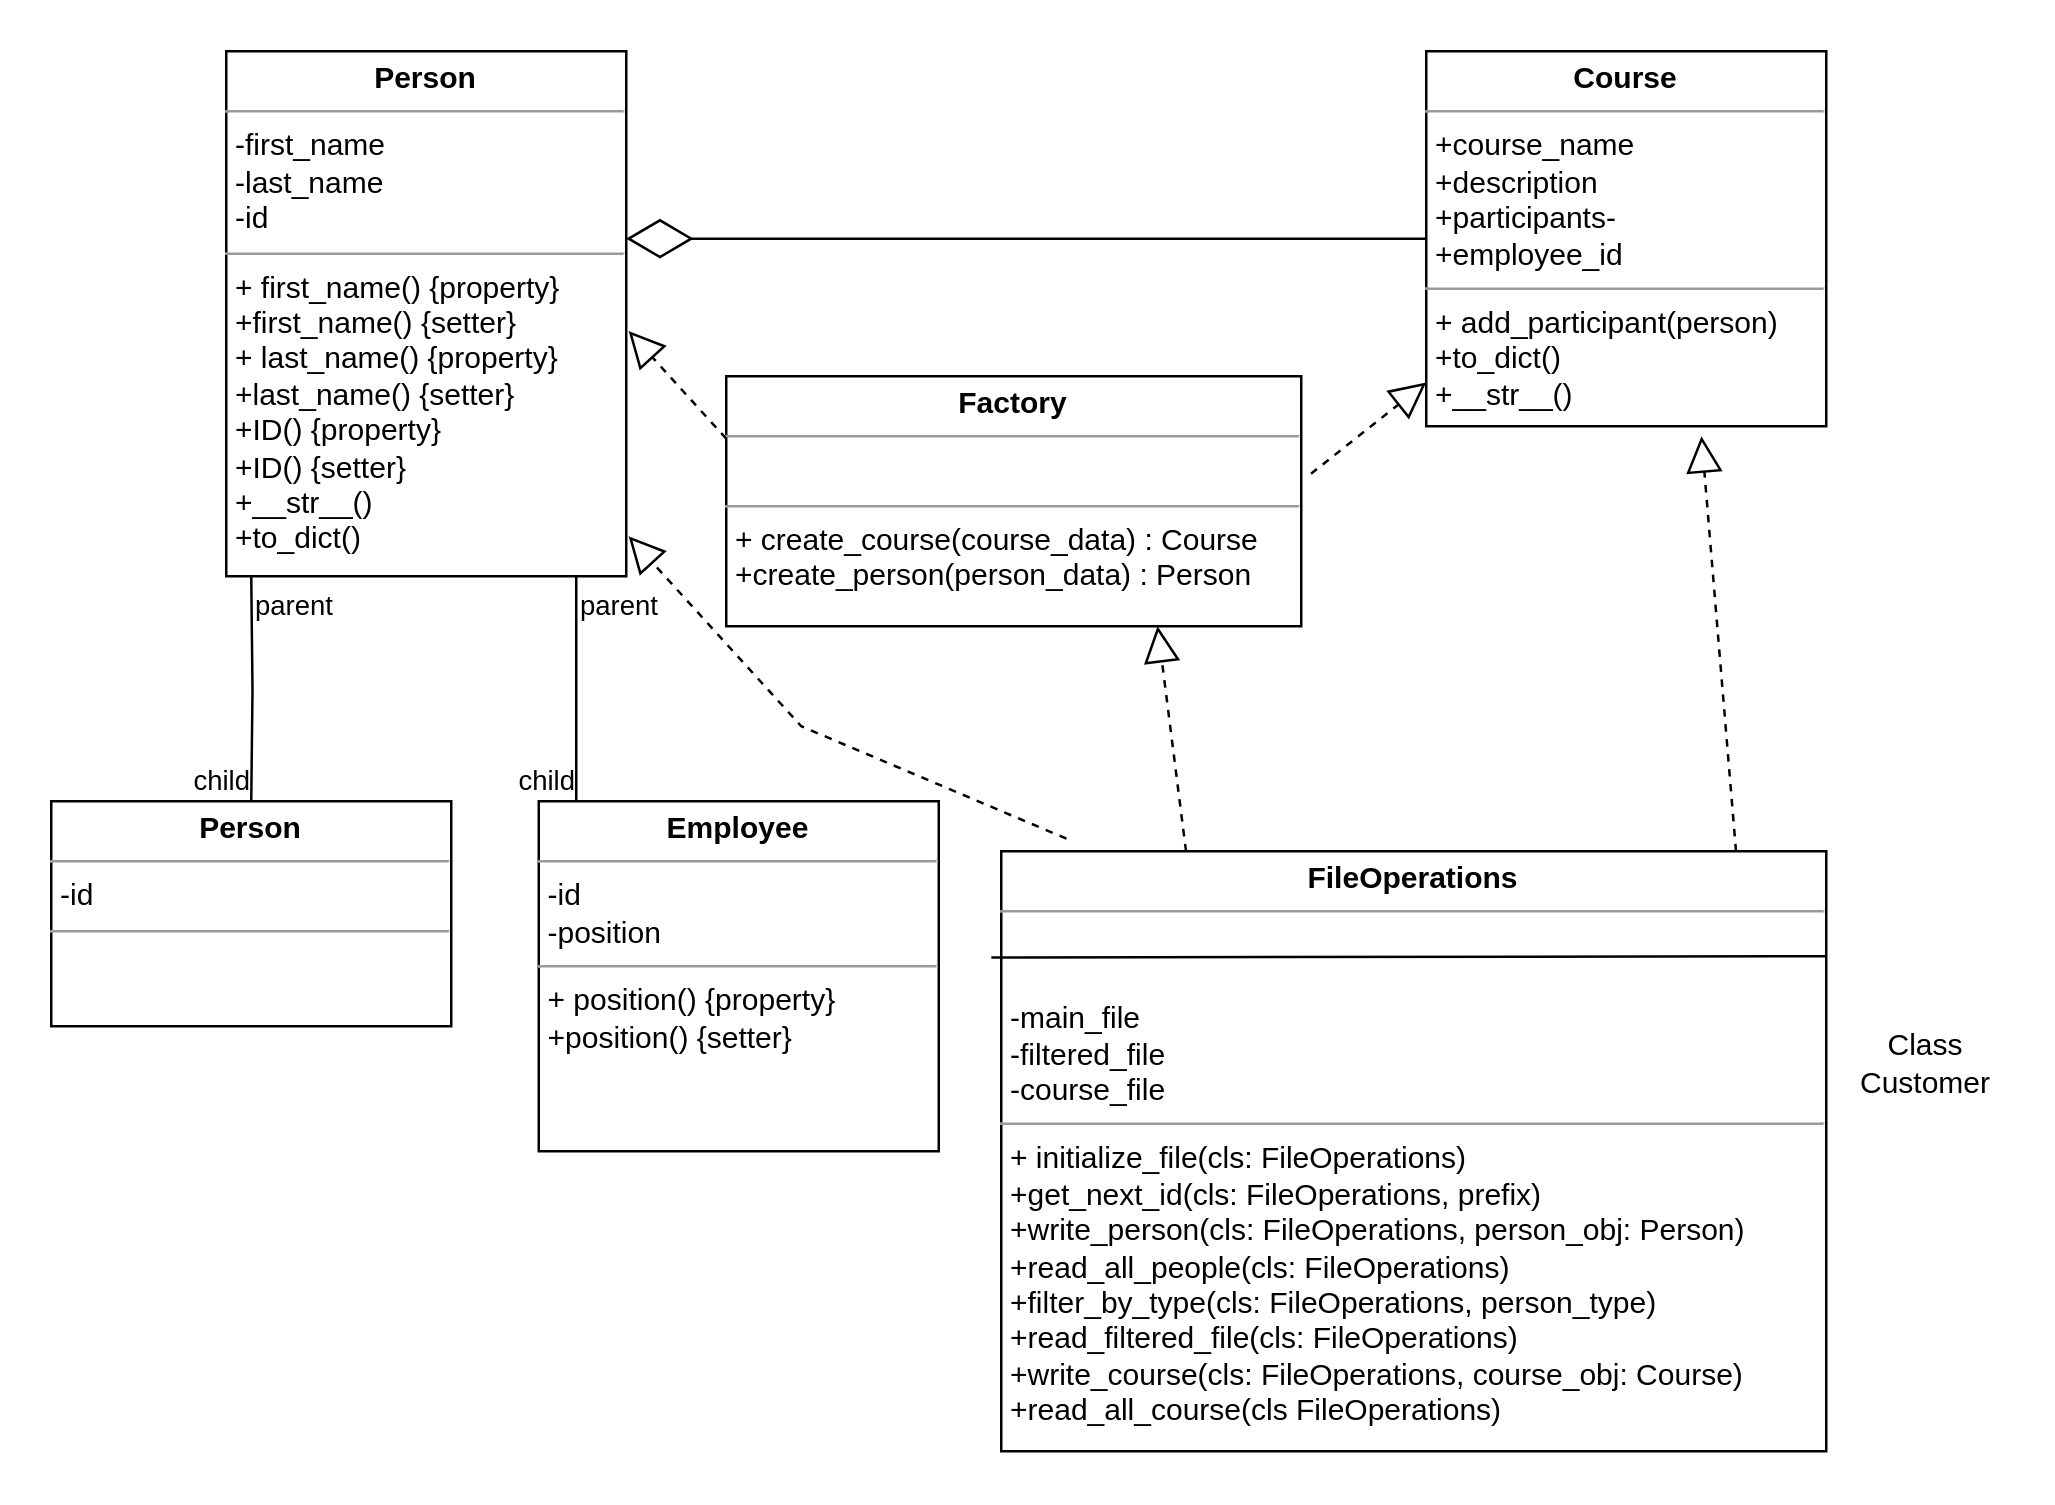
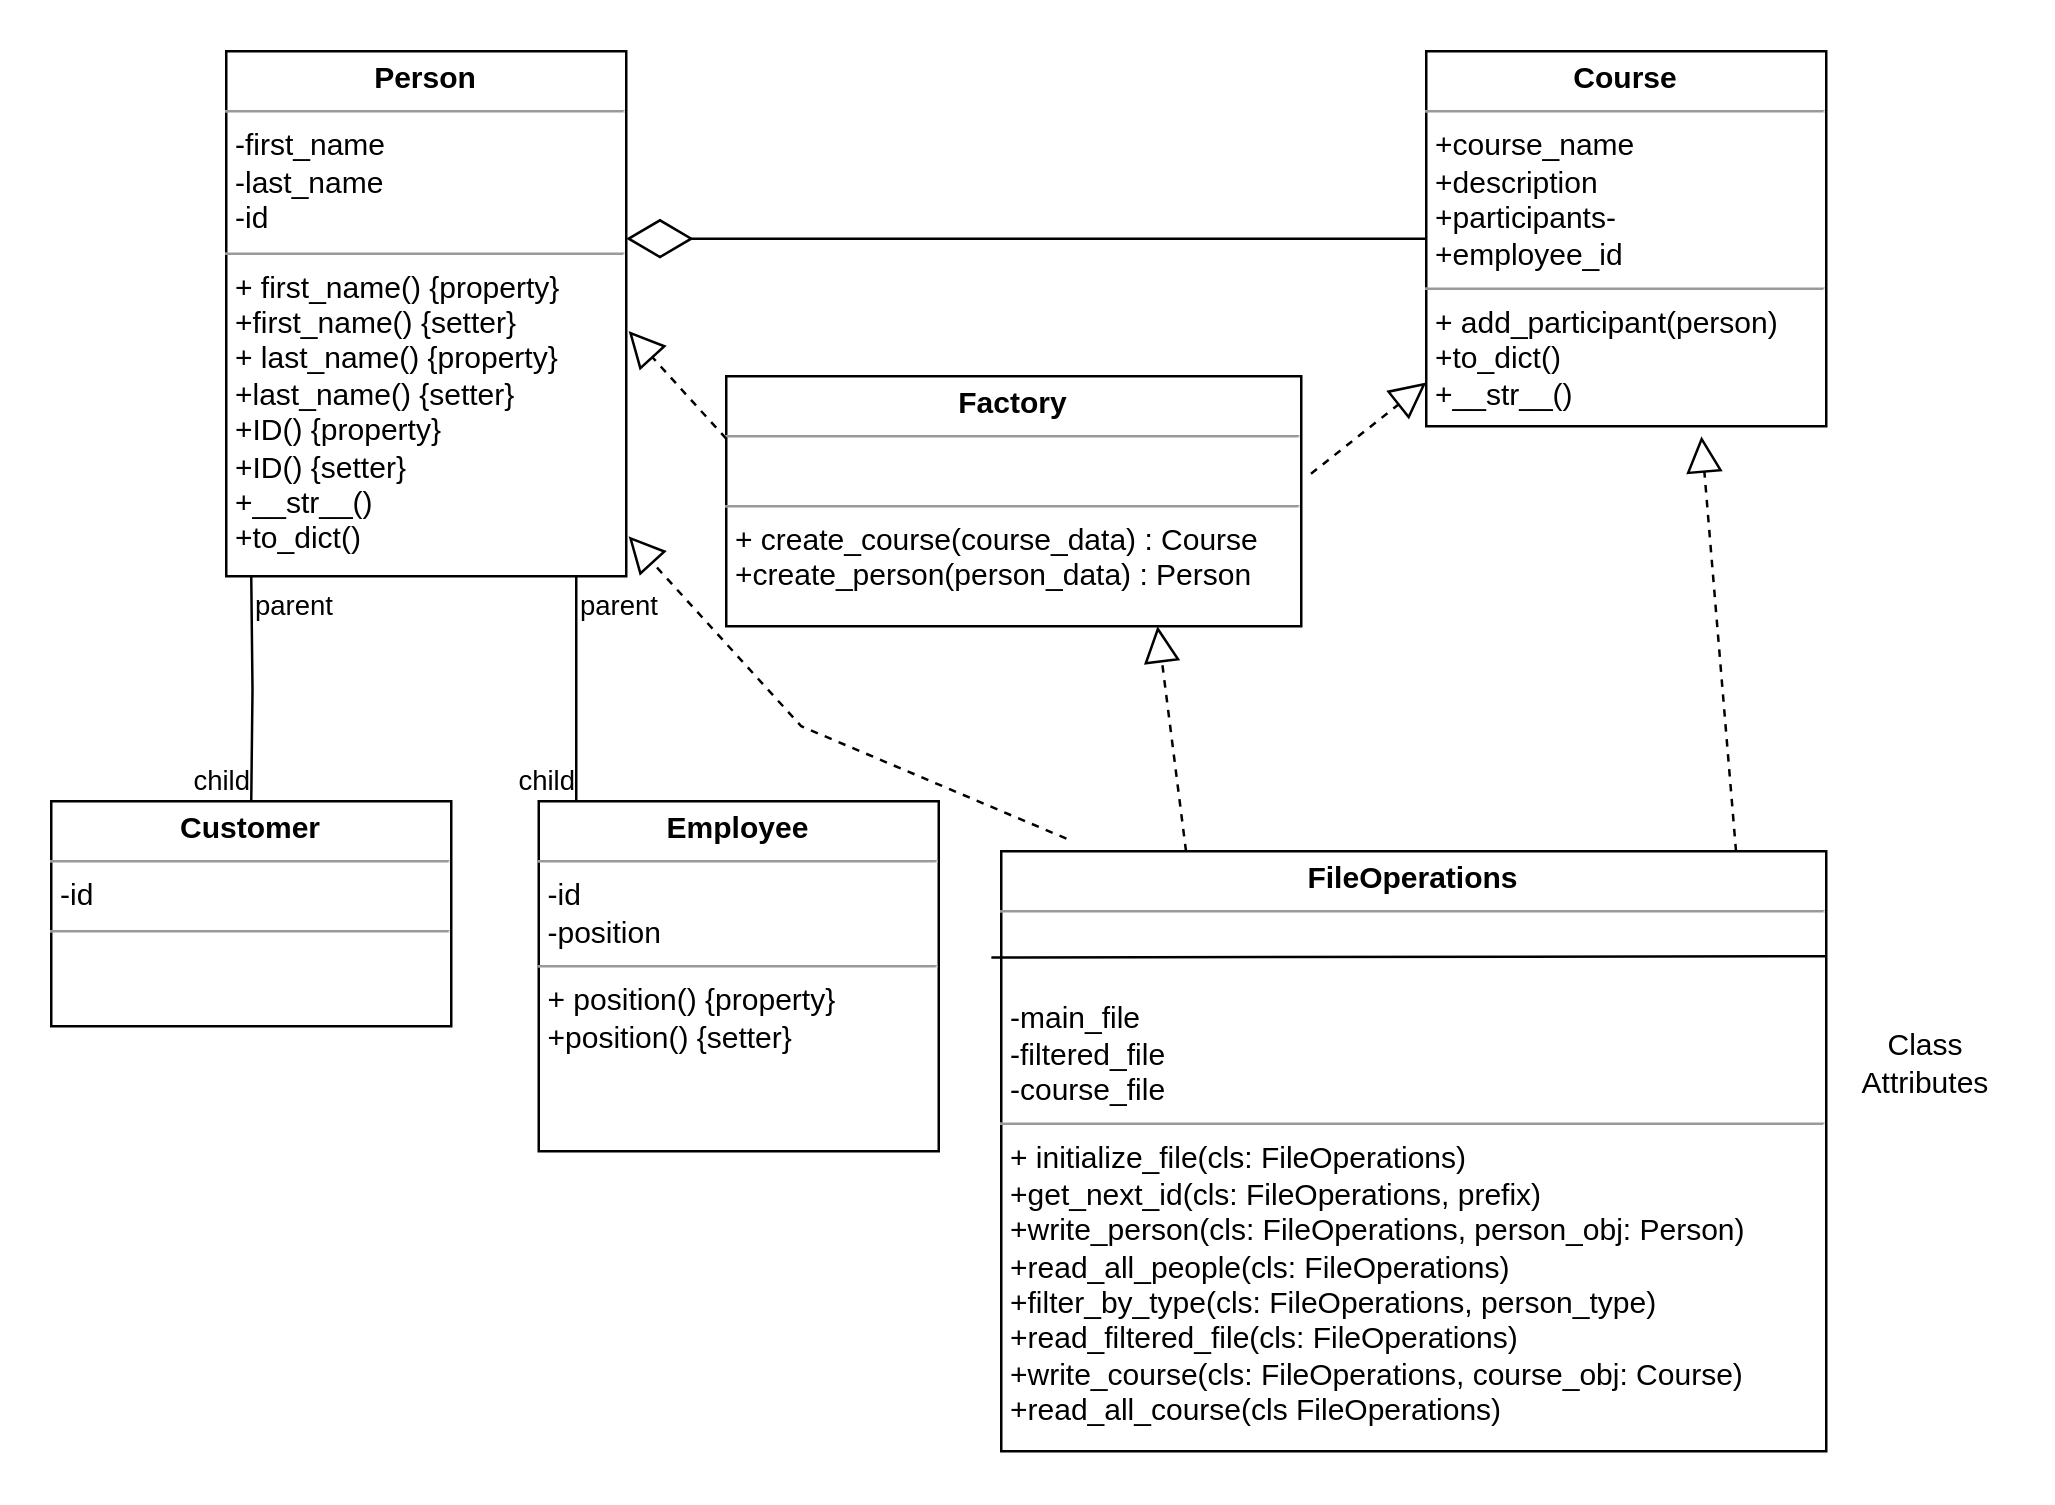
(102, 837) -> (118, 837)
(1926, 1064) -> (1926, 1064)
